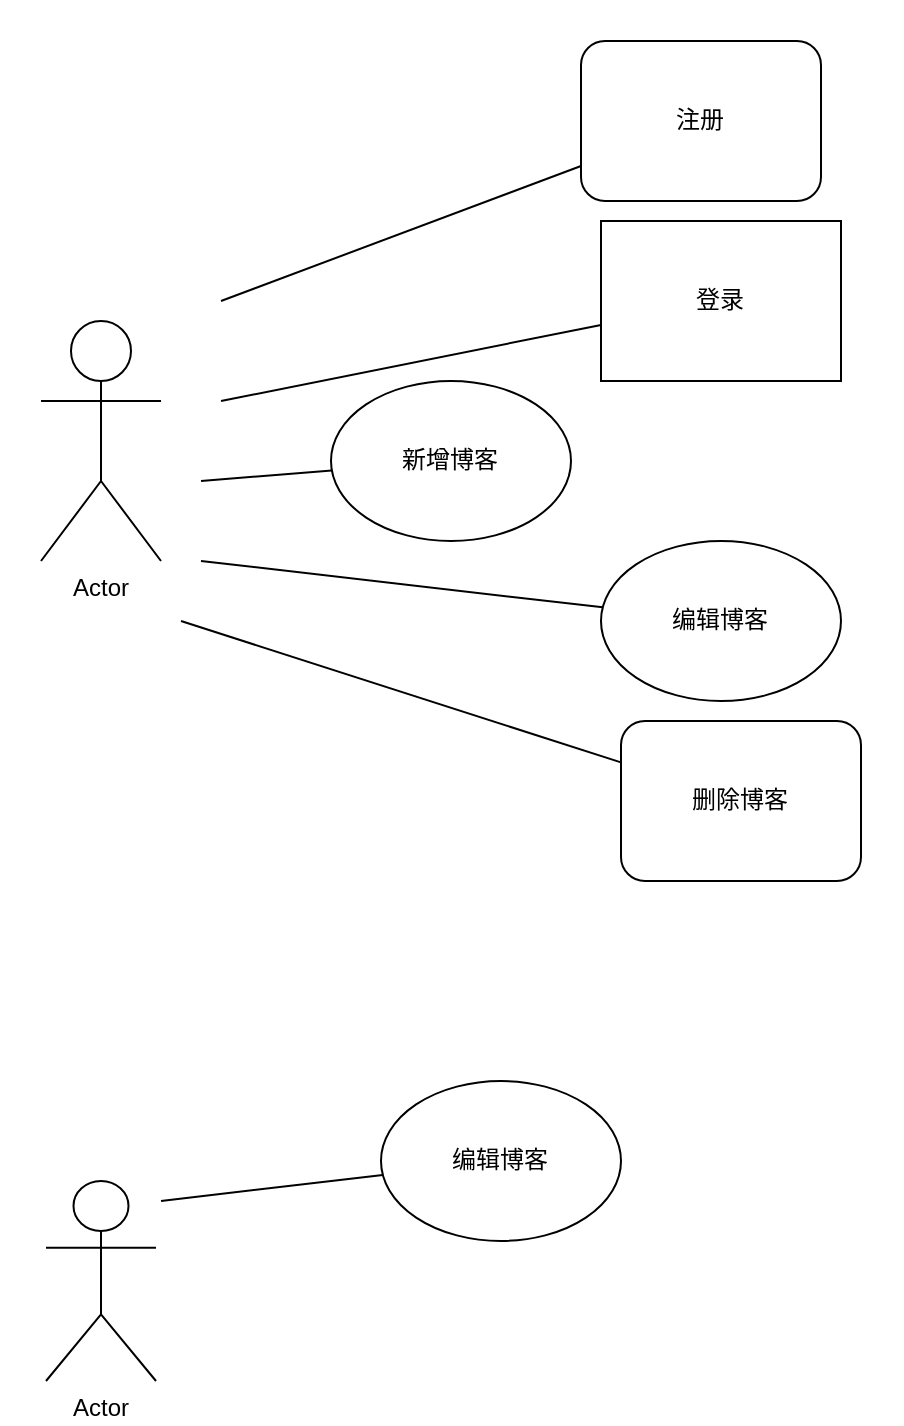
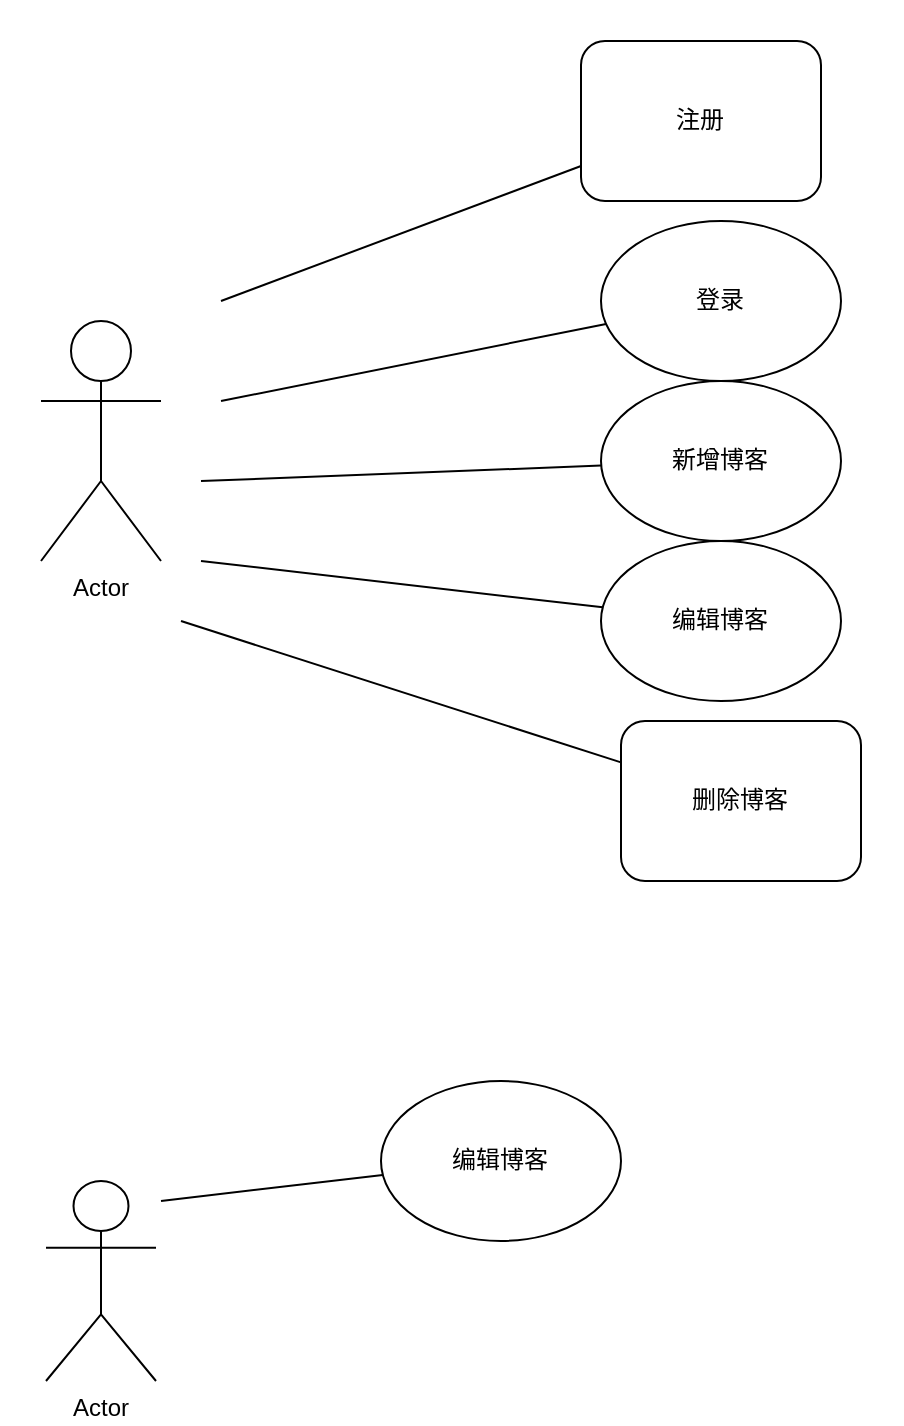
(721, 301) -> (721, 301)
(451, 461) -> (721, 461)
